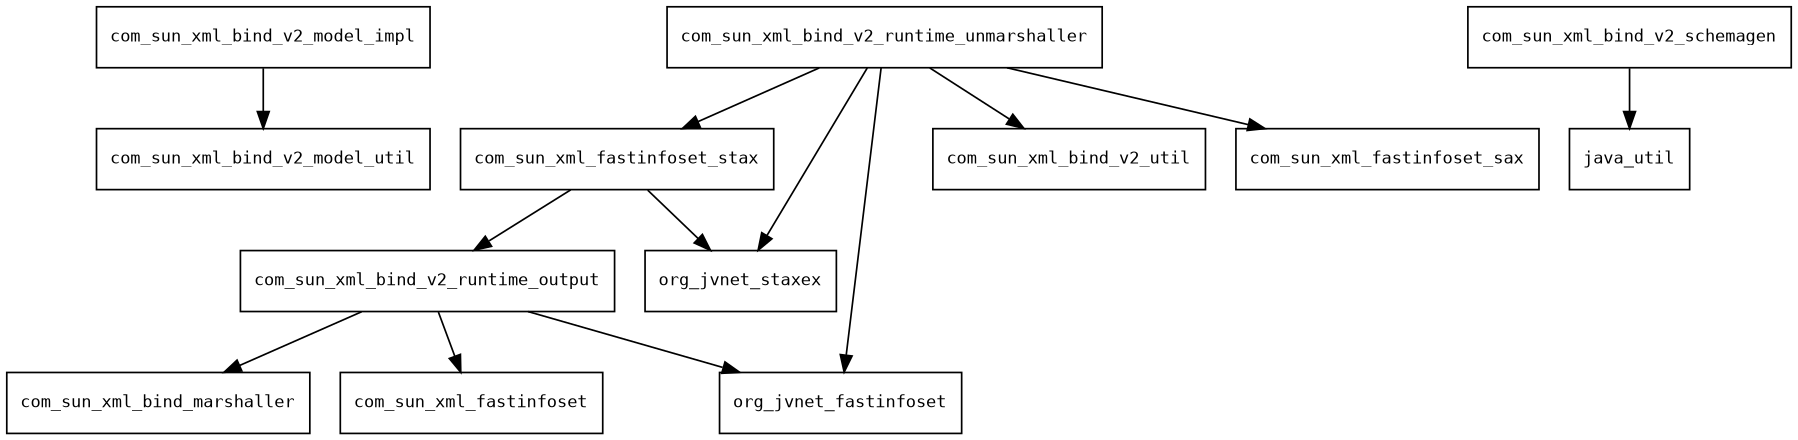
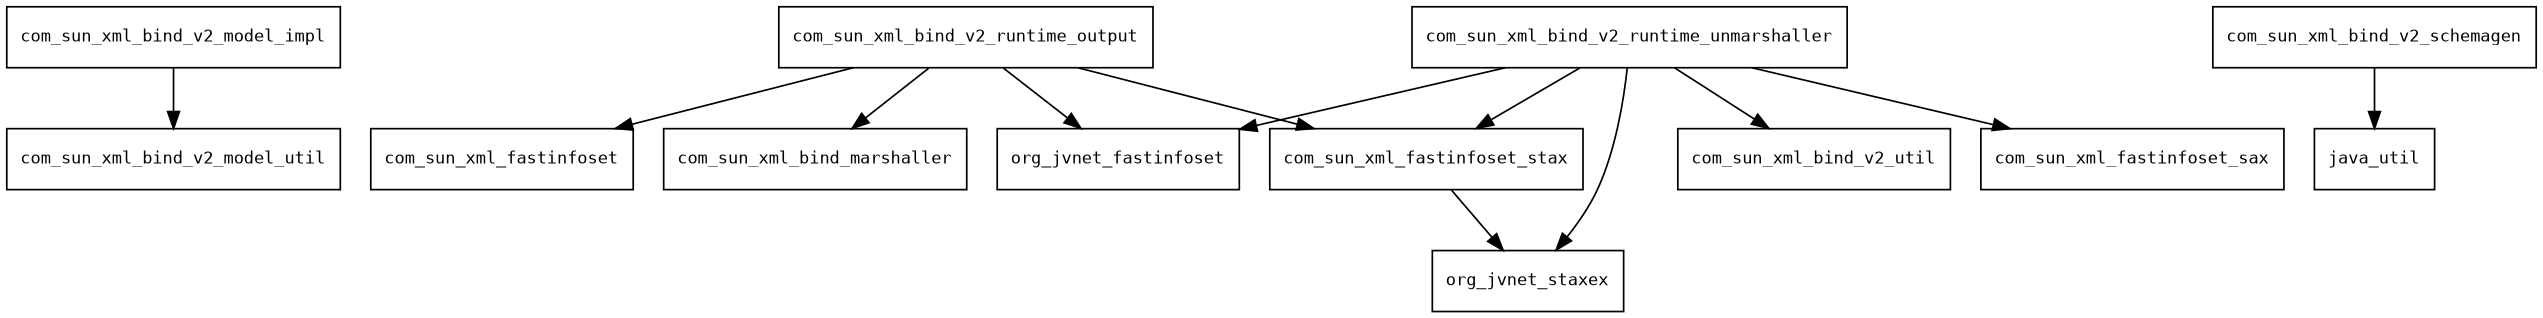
(530, 215) -> (1188, 96)
